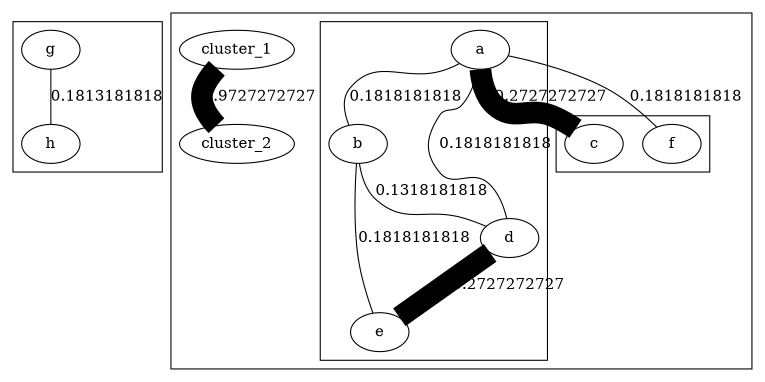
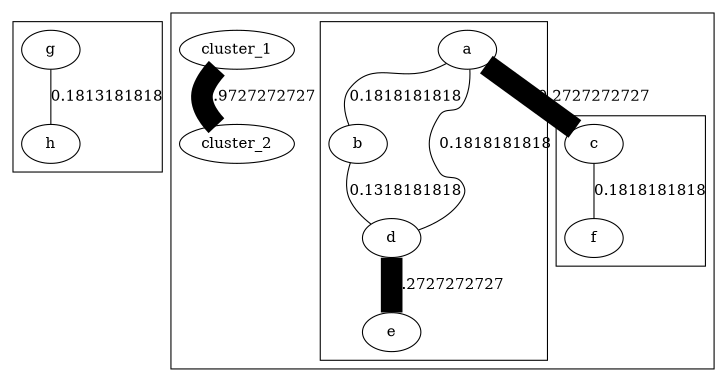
(588, 80) -> (594, 191)
(356, 239) -> none
